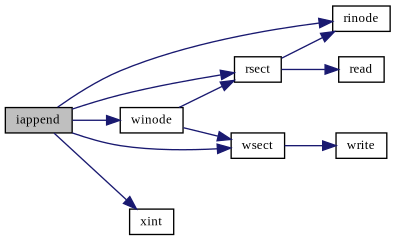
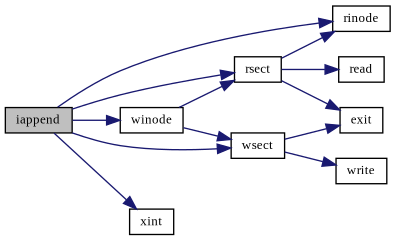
none -> (361, 120)
